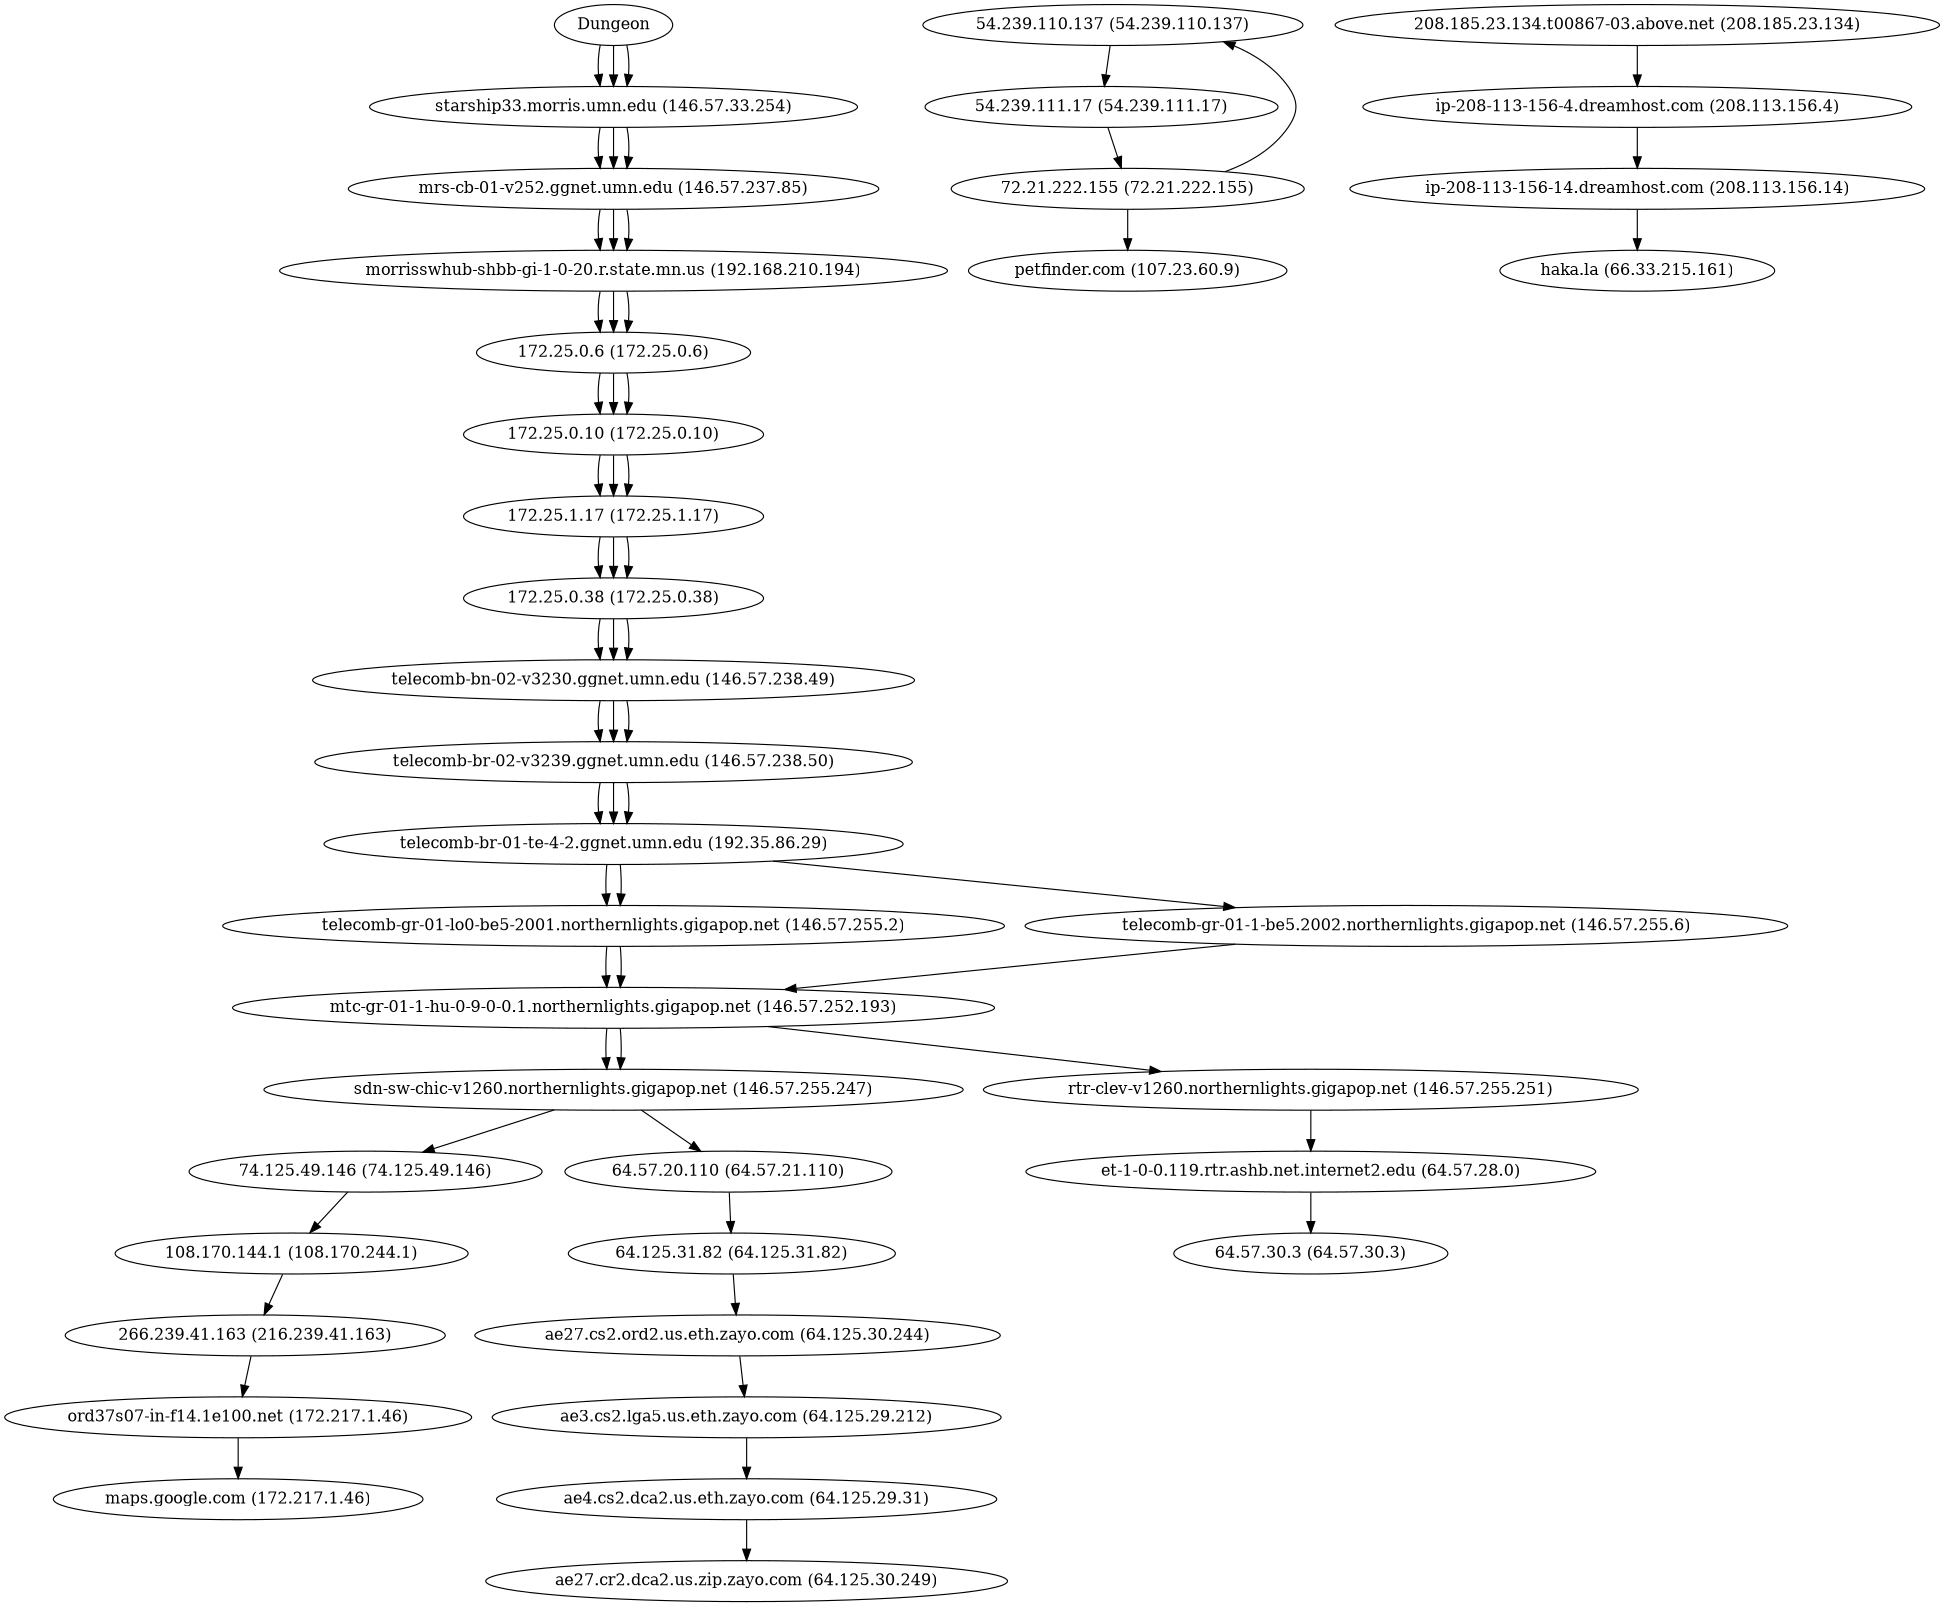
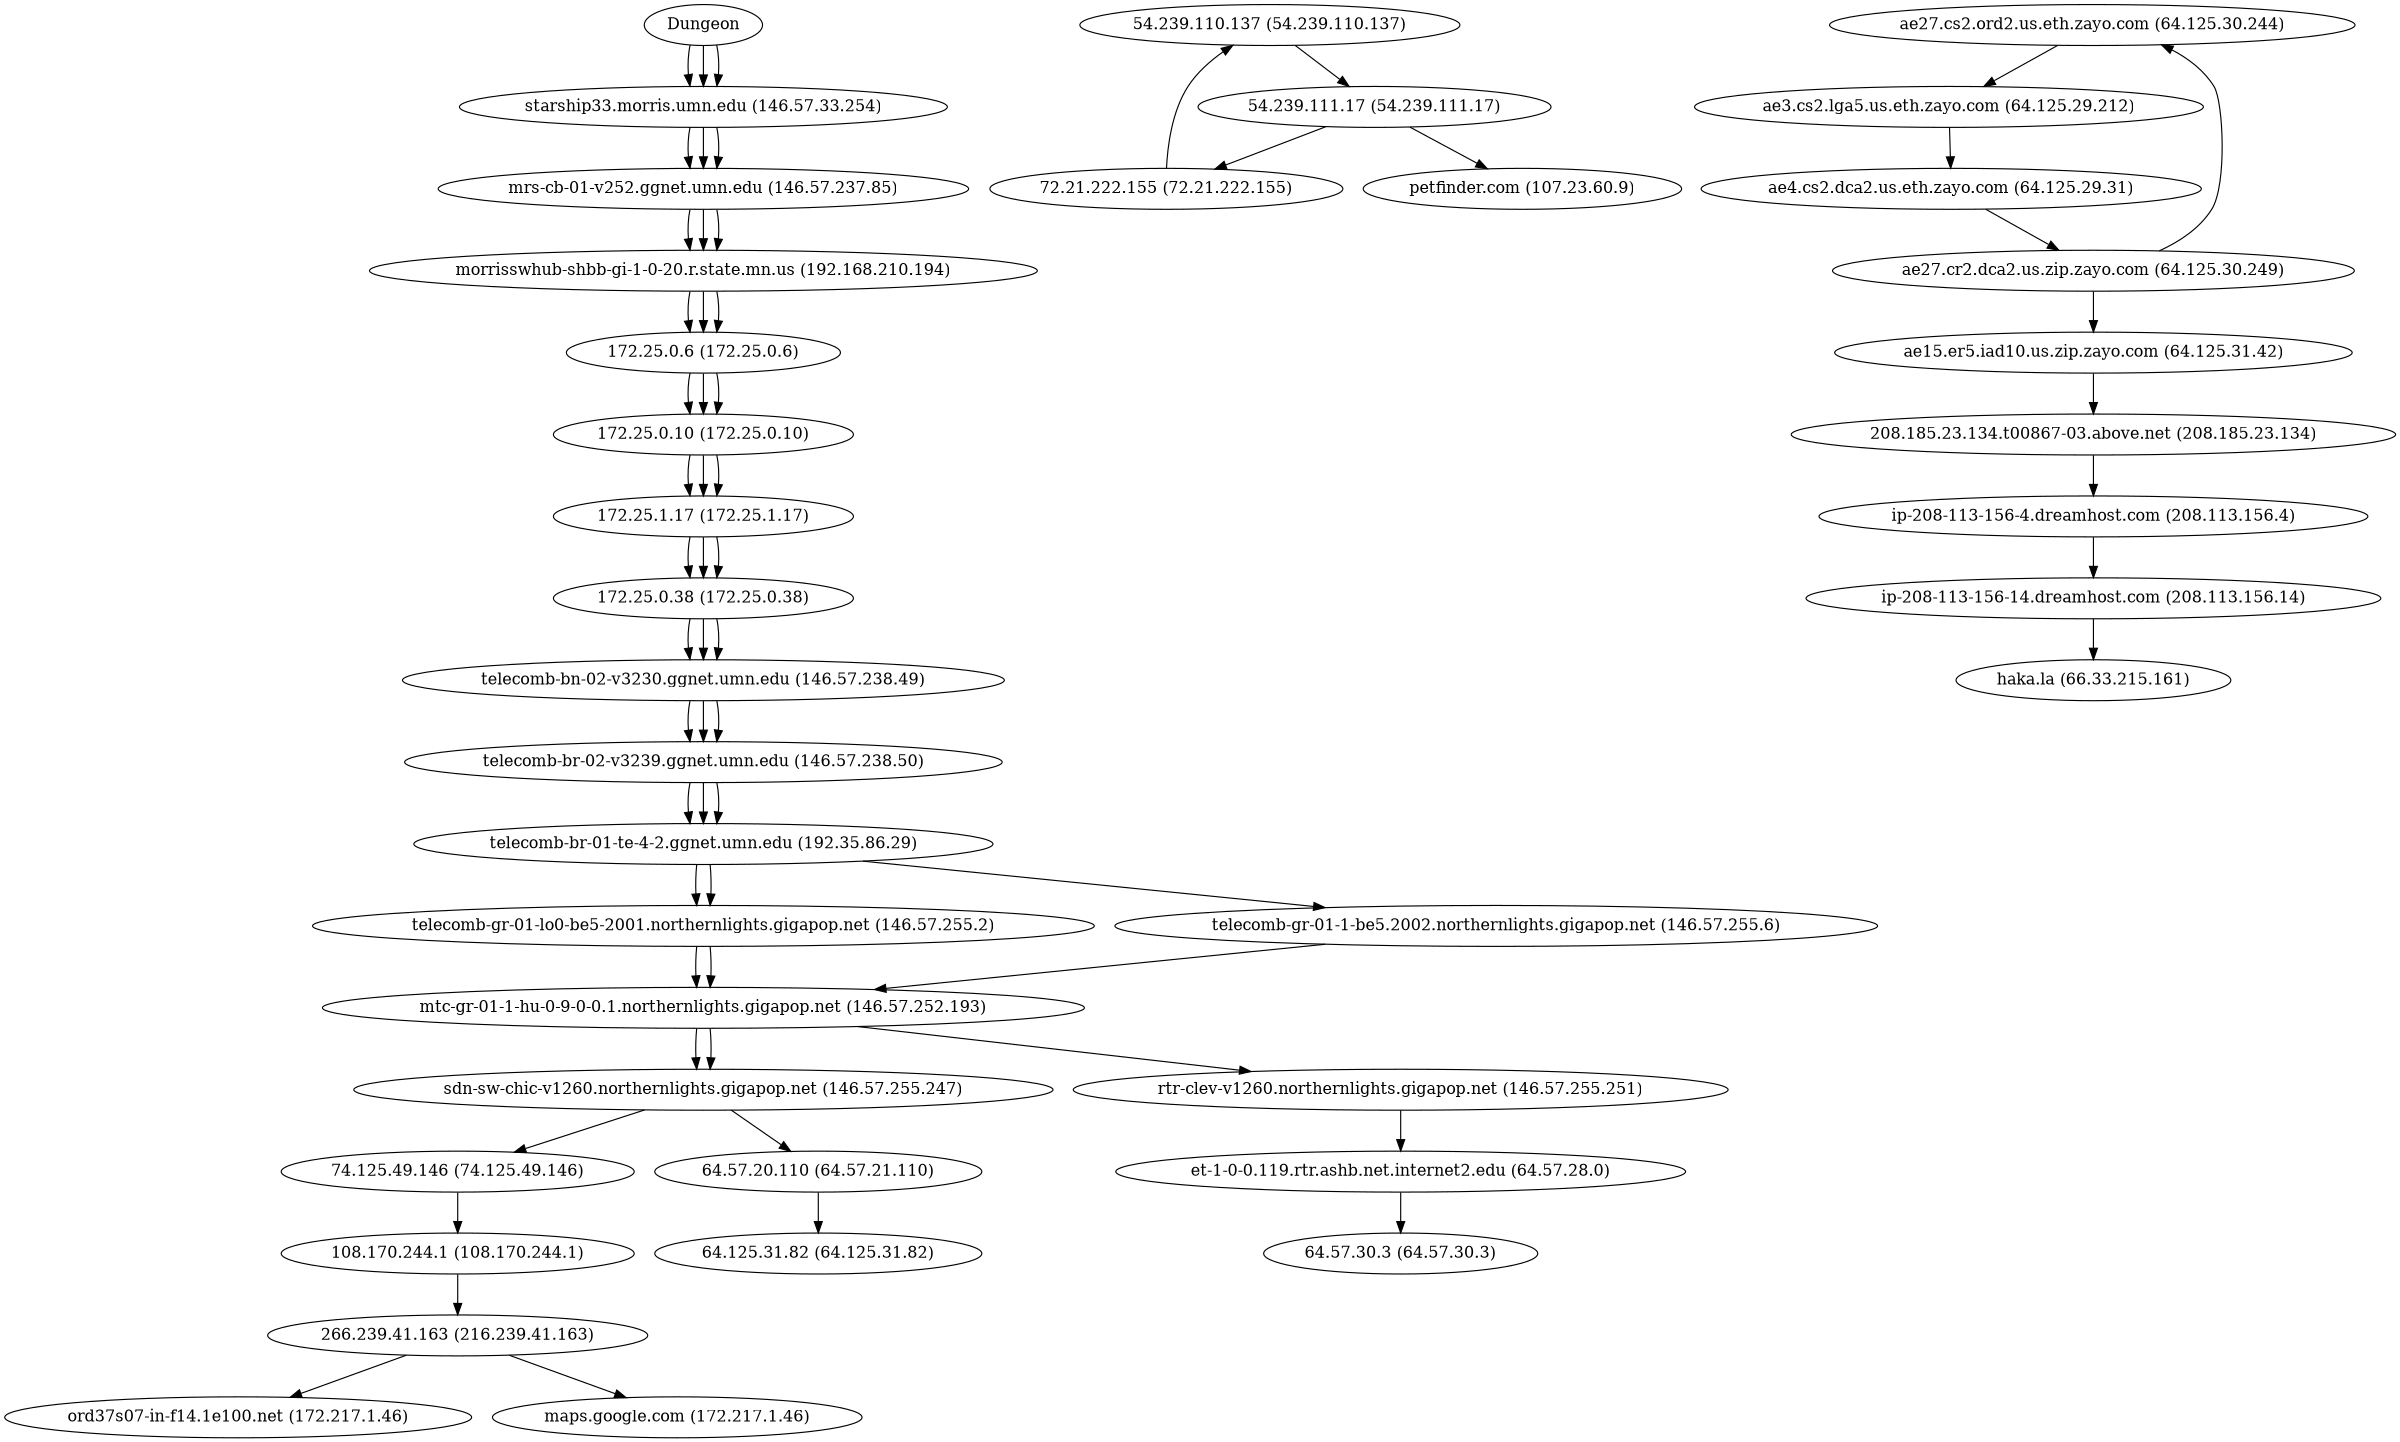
(1128, 224) -> (1443, 145)
none -> (2093, 353)
(292, 1254) -> (458, 1254)
(734, 1289) -> (2222, 154)
(238, 1453) -> (562, 1374)
